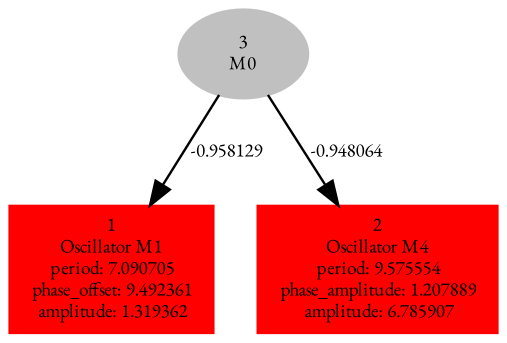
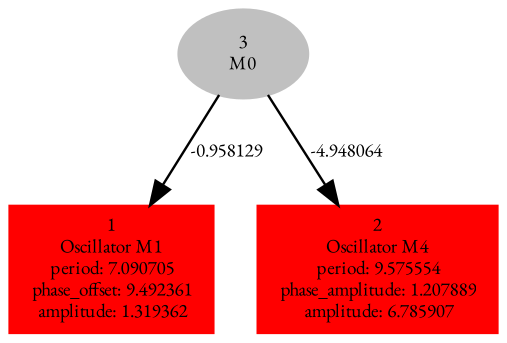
(349, 152) -> (349, 152)
